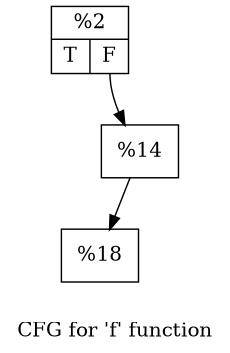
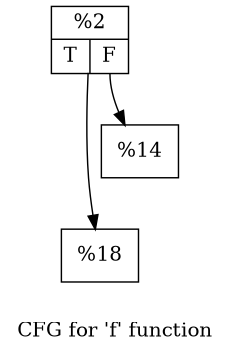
(123, 197) -> (87, 144)
